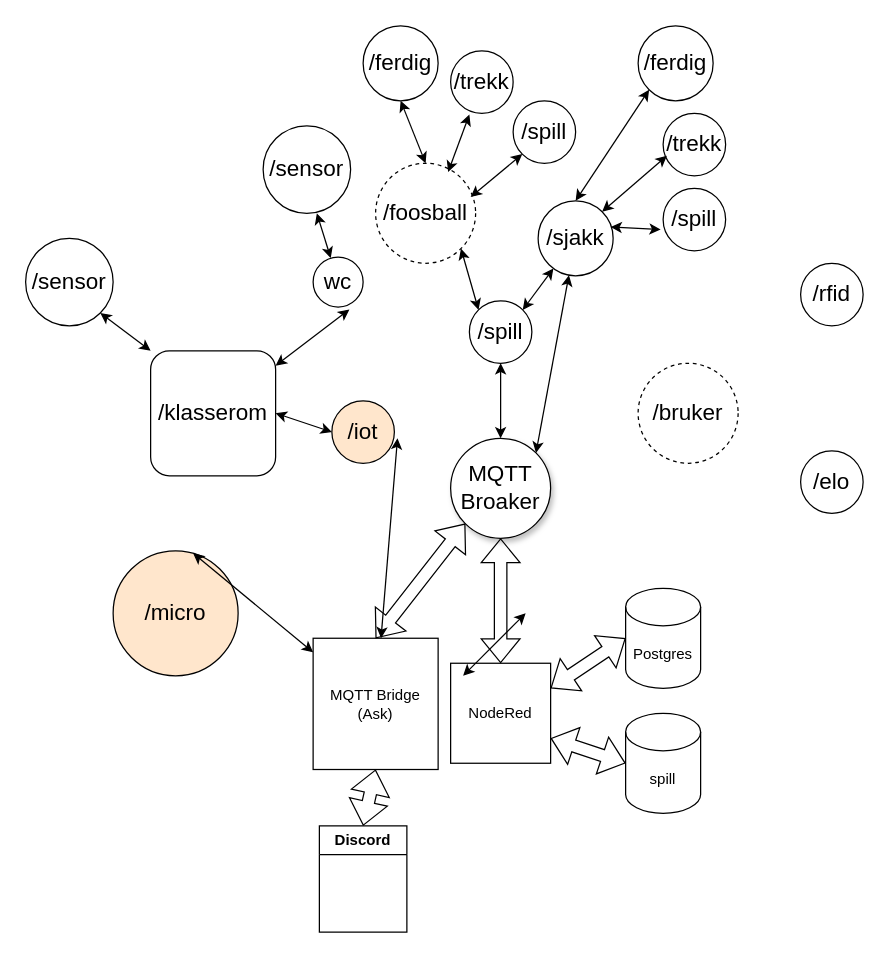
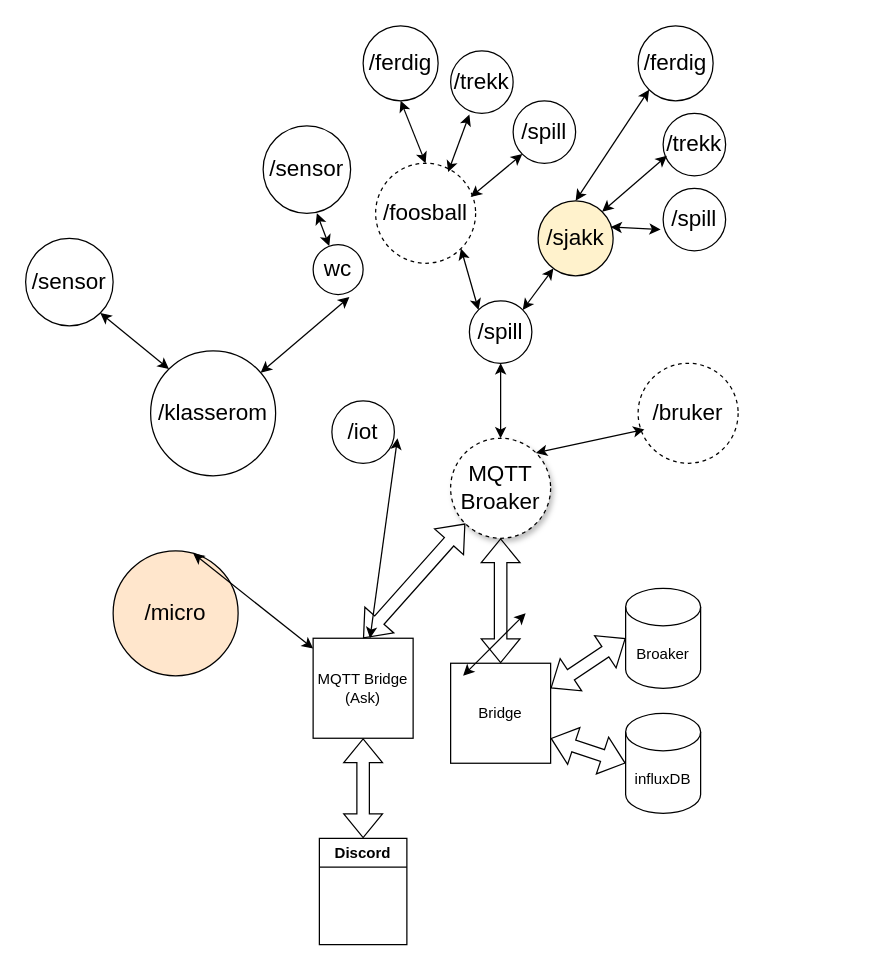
(576, 238) -> (576, 238)
(338, 282) -> (338, 269)
(832, 294) -> none
(552, 364) -> (590, 441)
(213, 413) -> (213, 413)
(303, 422) -> none
(363, 432) -> (363, 432)
(832, 482) -> none
(501, 488) -> (501, 488)
(663, 654) -> (663, 654)
(376, 704) -> (363, 688)
(501, 713) -> (501, 713)
(663, 779) -> (663, 779)
(363, 879) -> (363, 891)
